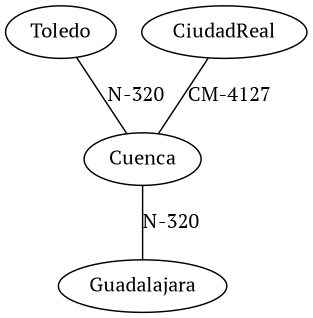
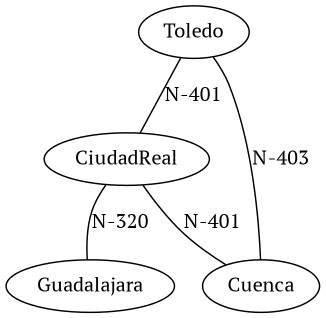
none -> (160, 95)
(137, 96) -> (281, 159)
(230, 96) -> (213, 223)
(143, 223) -> (89, 221)
